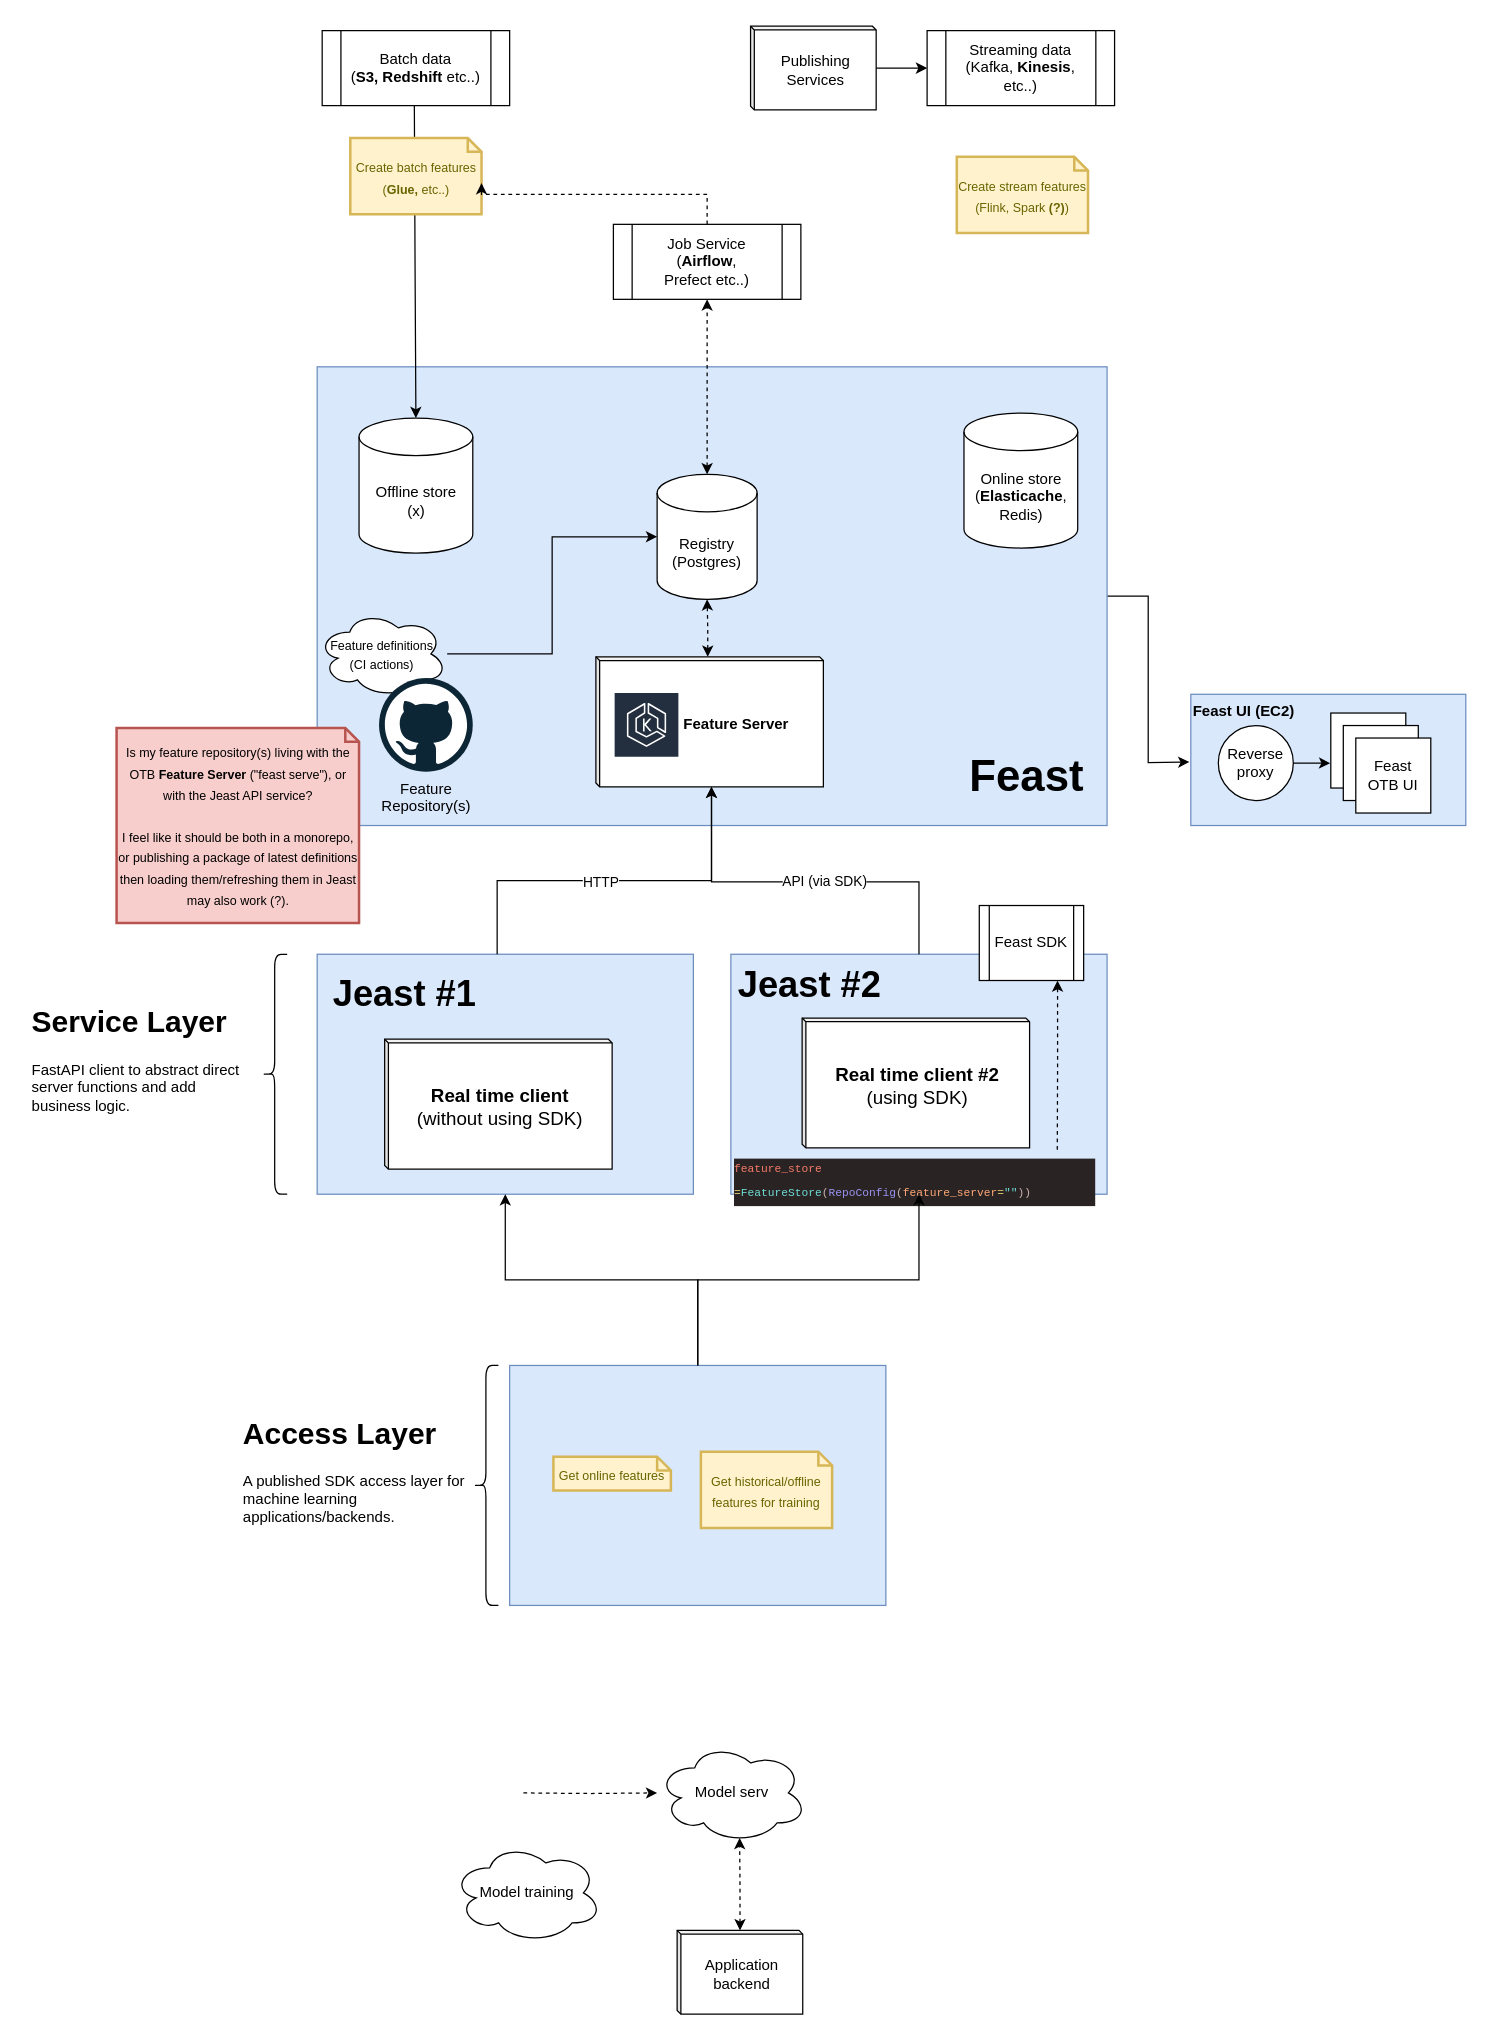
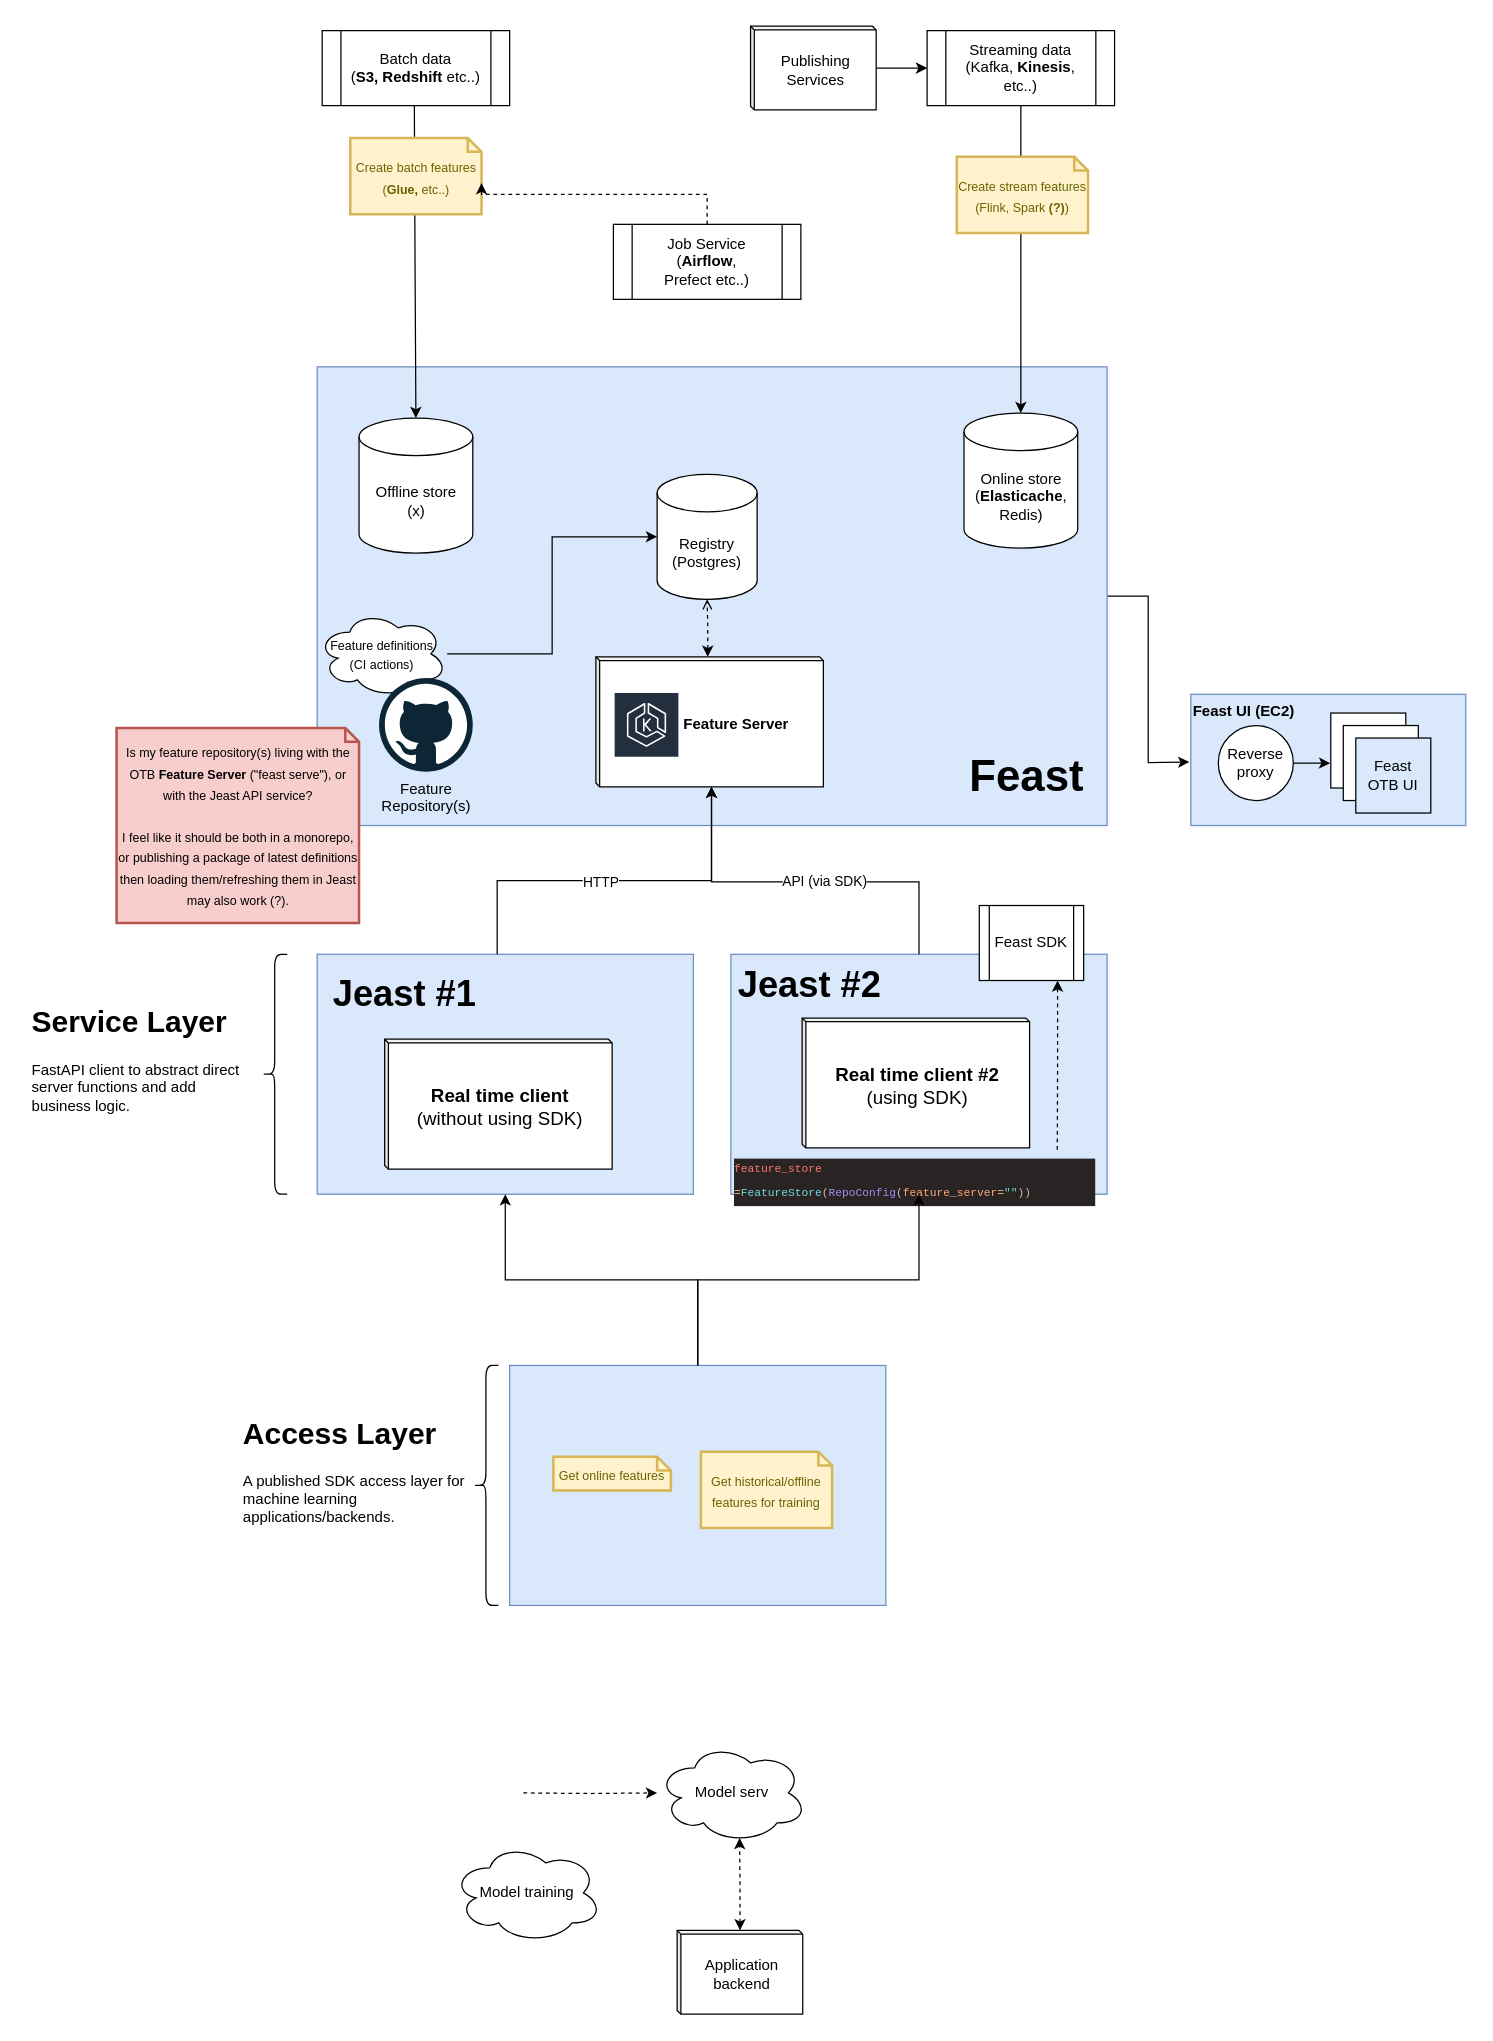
none -> (1021, 318)
(707, 387) -> none
(707, 609) -> (707, 606)
(1393, 776) -> (1393, 776)
